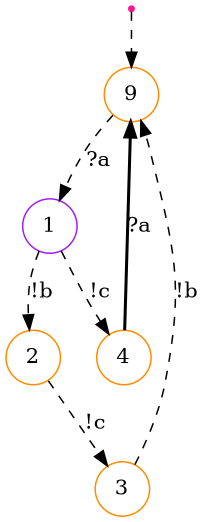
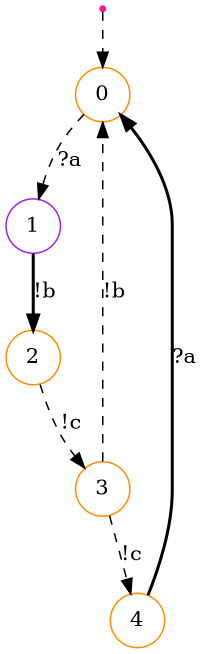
(131, 95) -> (103, 95)
(30, 282) -> (33, 284)
(80, 287) -> (118, 548)
